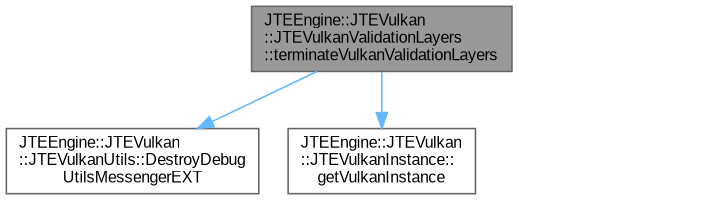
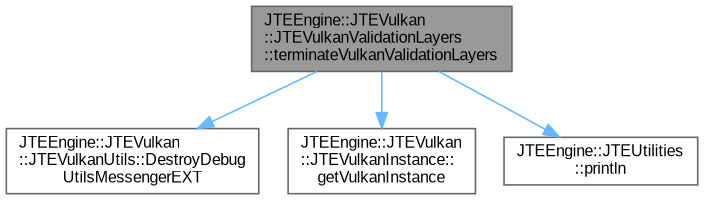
none -> (601, 161)
